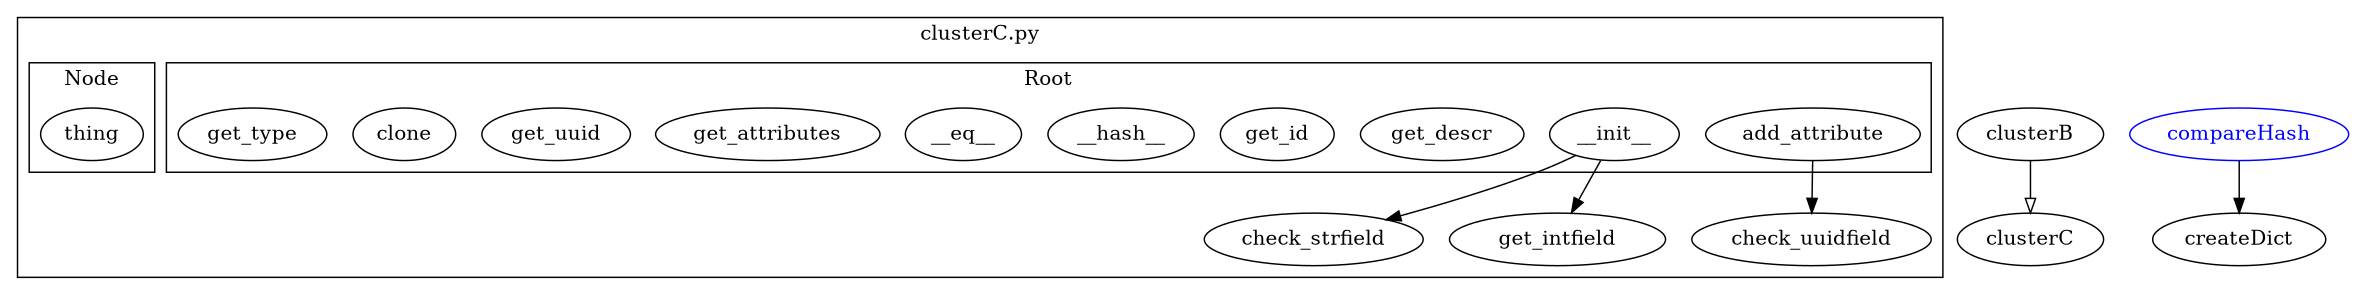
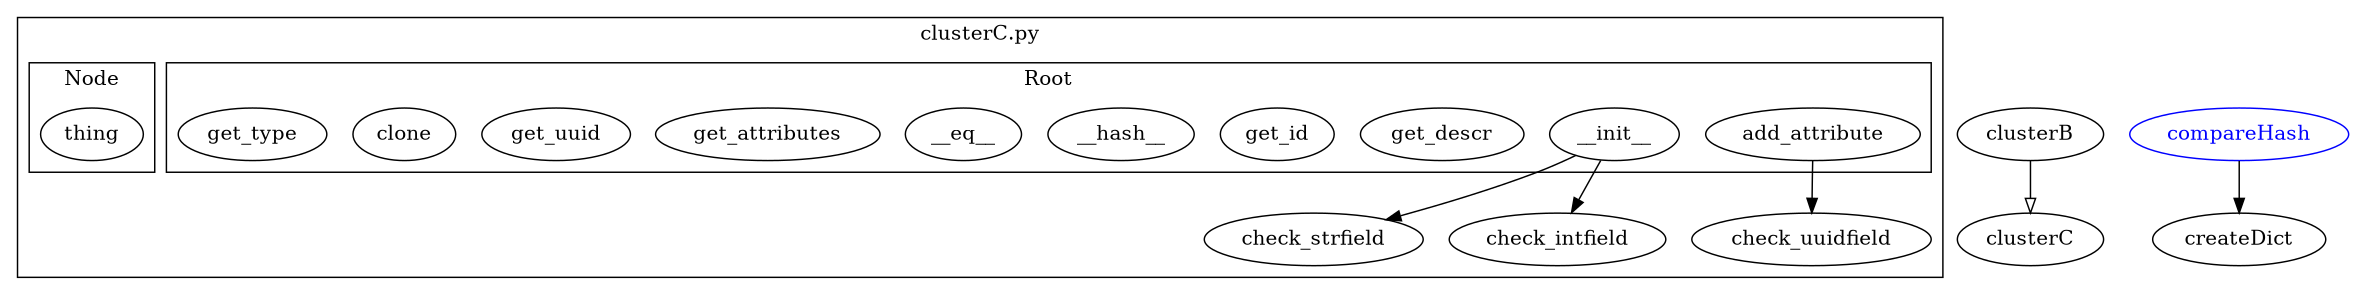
(1558, 239) -> (1558, 239)
